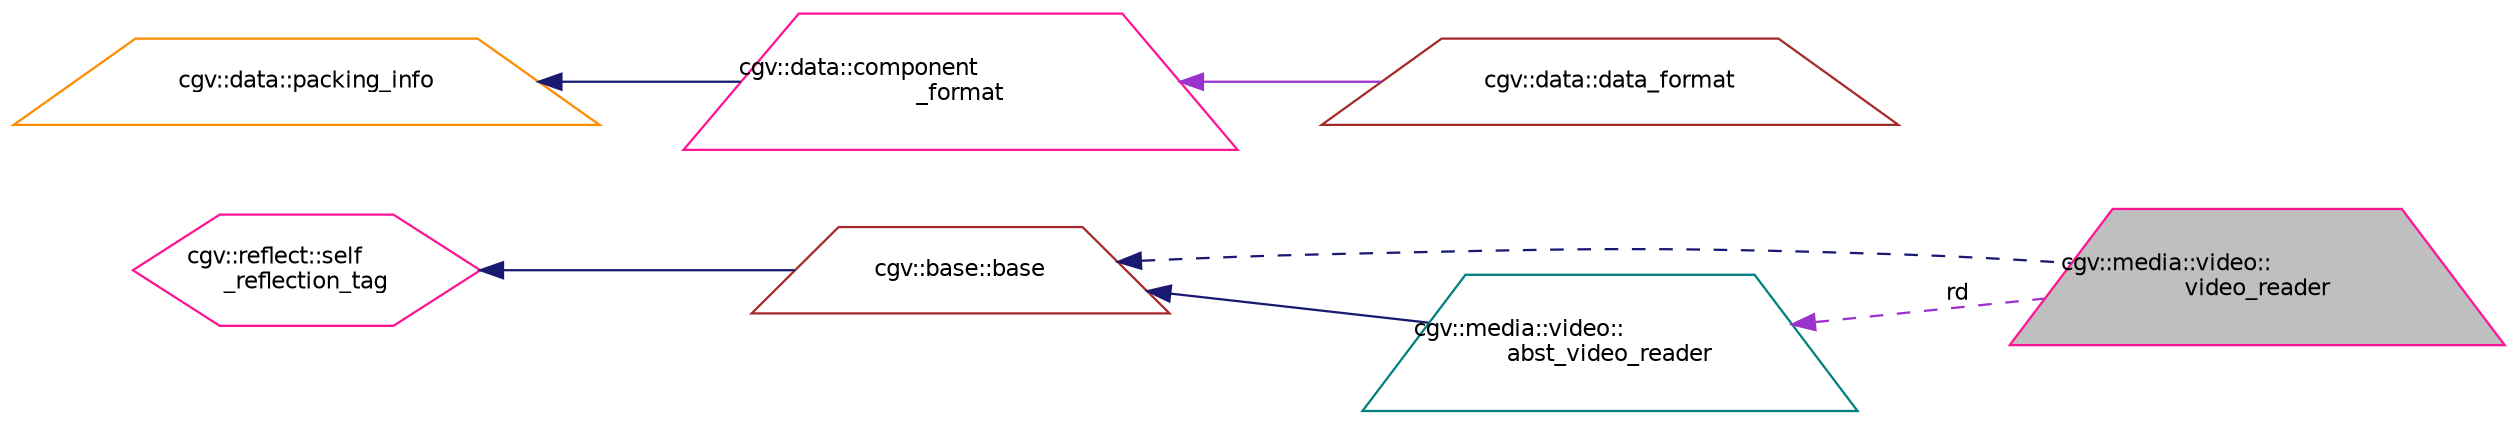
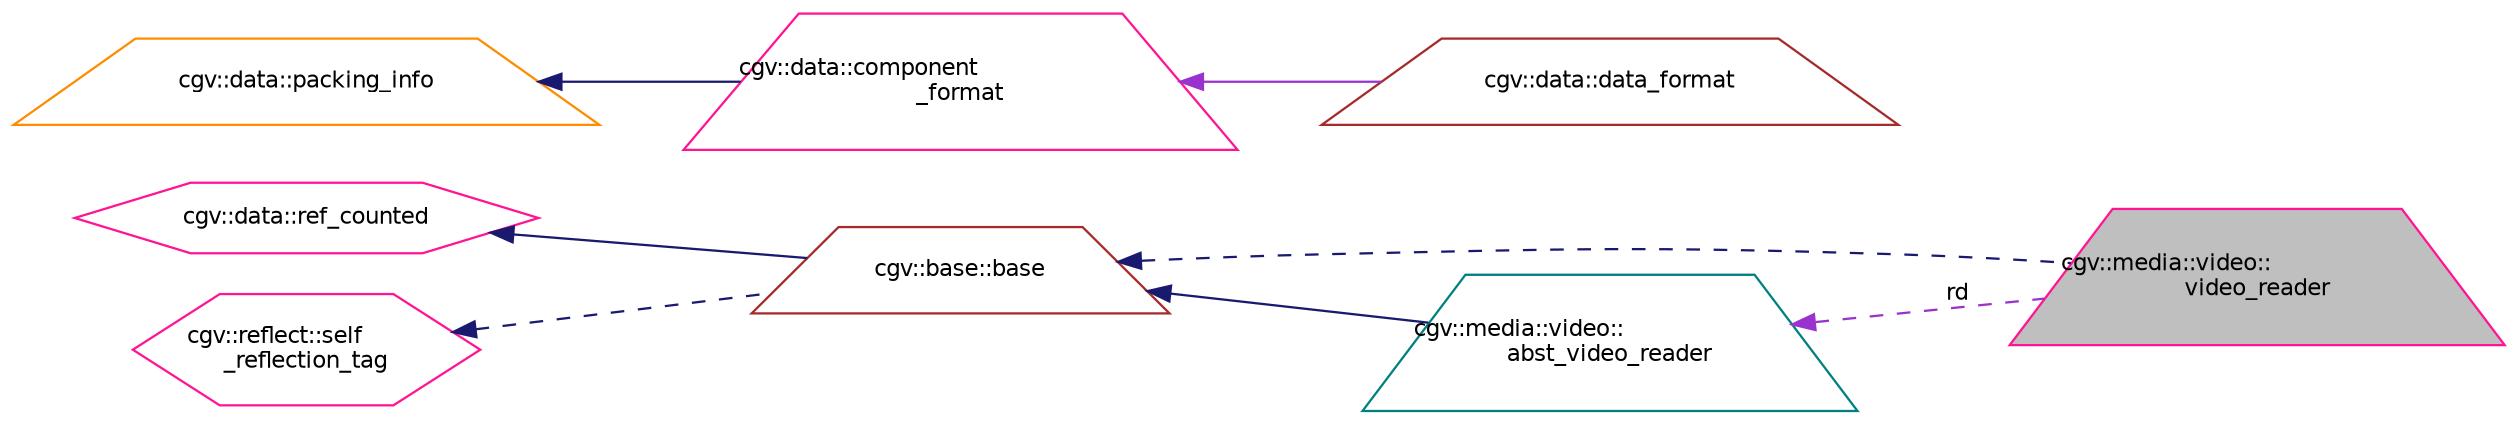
none -> (307, 218)
(649, 270) -> (624, 311)
